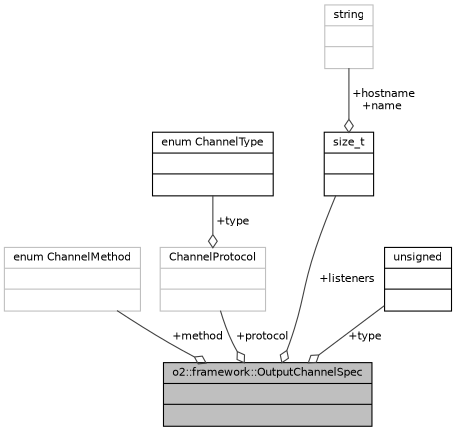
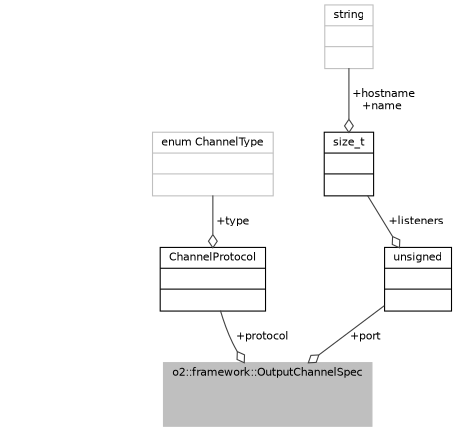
(213, 164) -> (213, 164)
(309, 272) -> (380, 216)
(72, 279) -> none
(213, 279) -> (213, 279)
(364, 337) -> (364, 337)
(268, 394) -> (268, 394)
